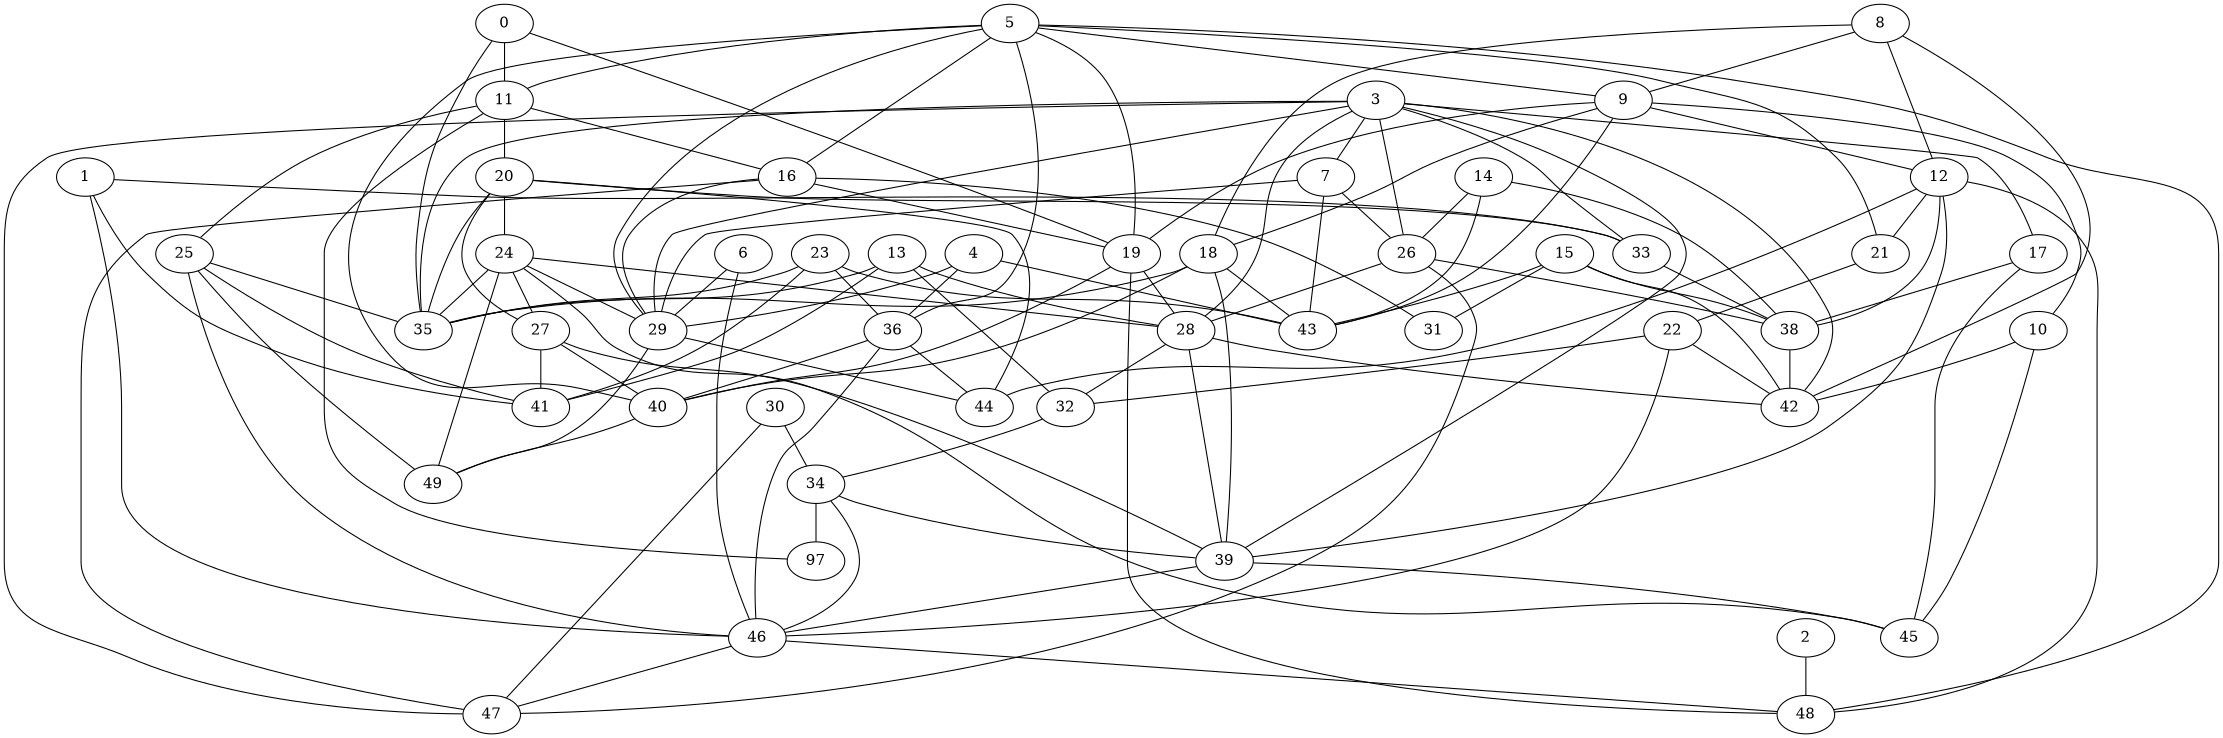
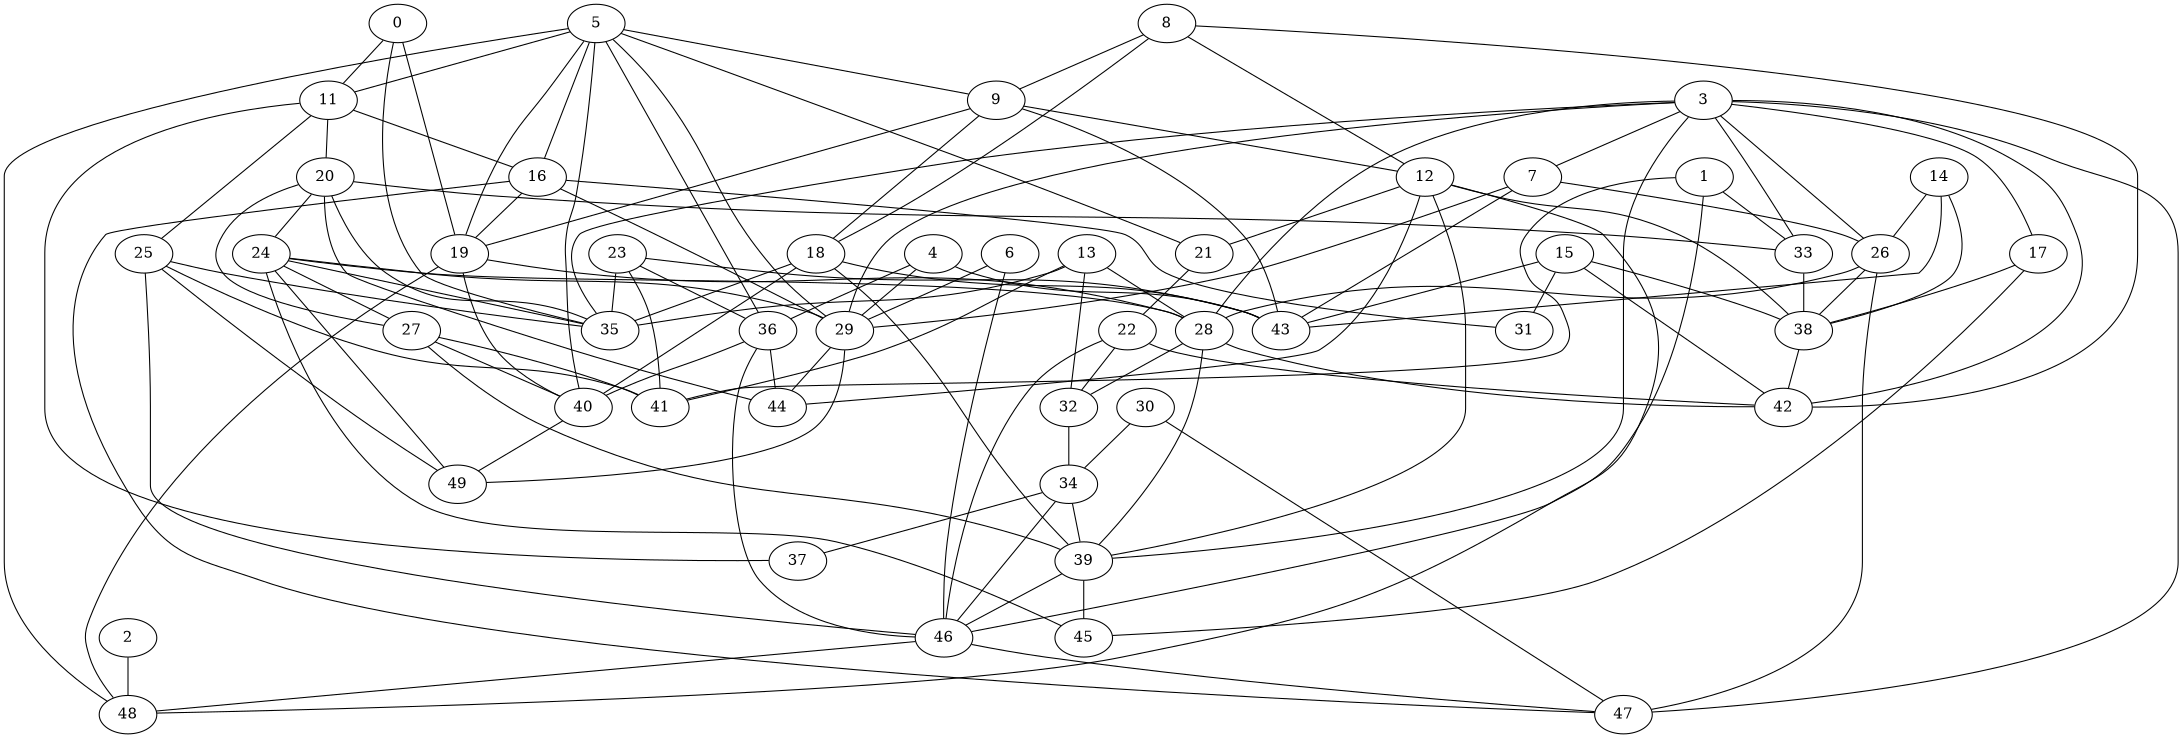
(2038, 331) -> none
(816, 561) -> (798, 561)
